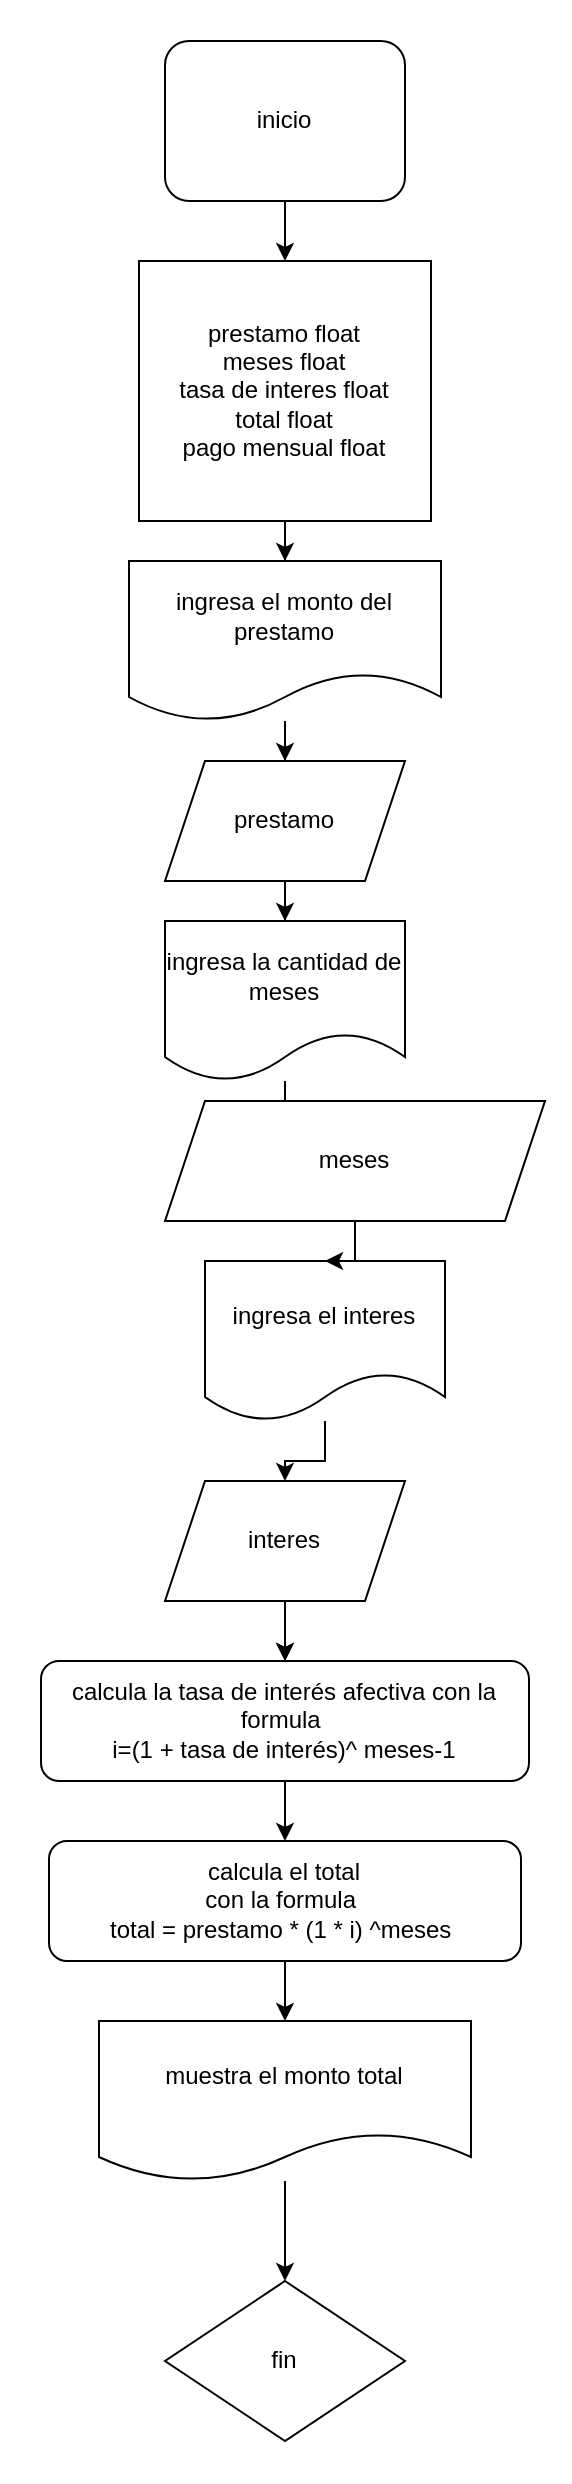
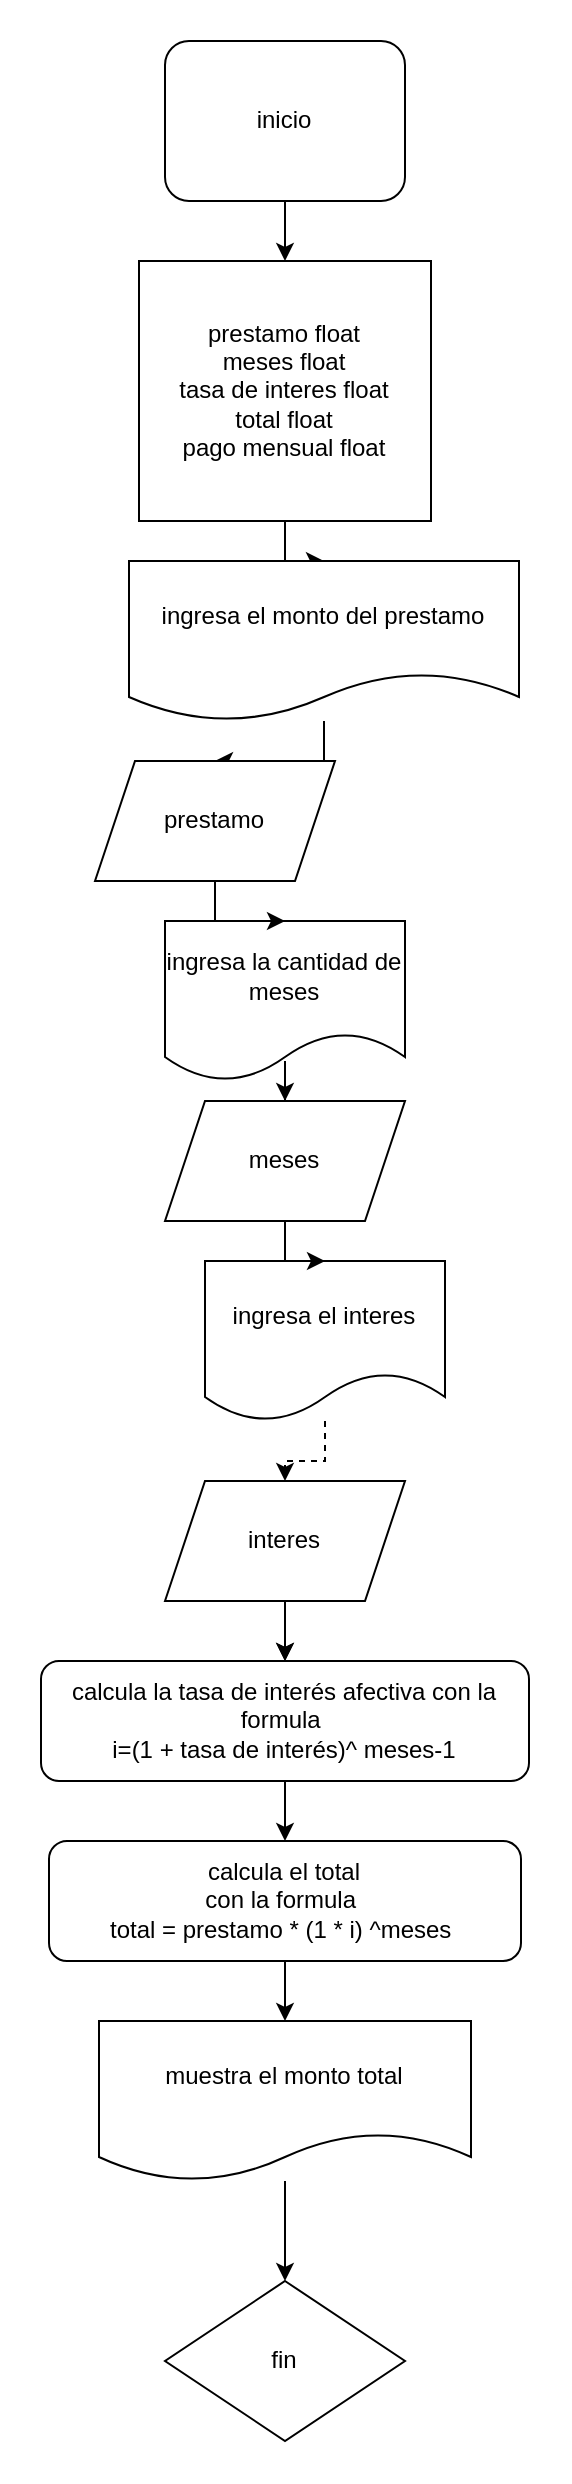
(285, 641) -> (324, 641)
(285, 821) -> (215, 821)
(355, 1161) -> (285, 1161)
(321, 1461) -> (321, 1461)
